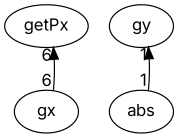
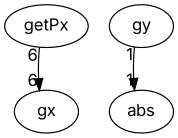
(54, 75) -> (38, 63)
(149, 75) -> (133, 63)
